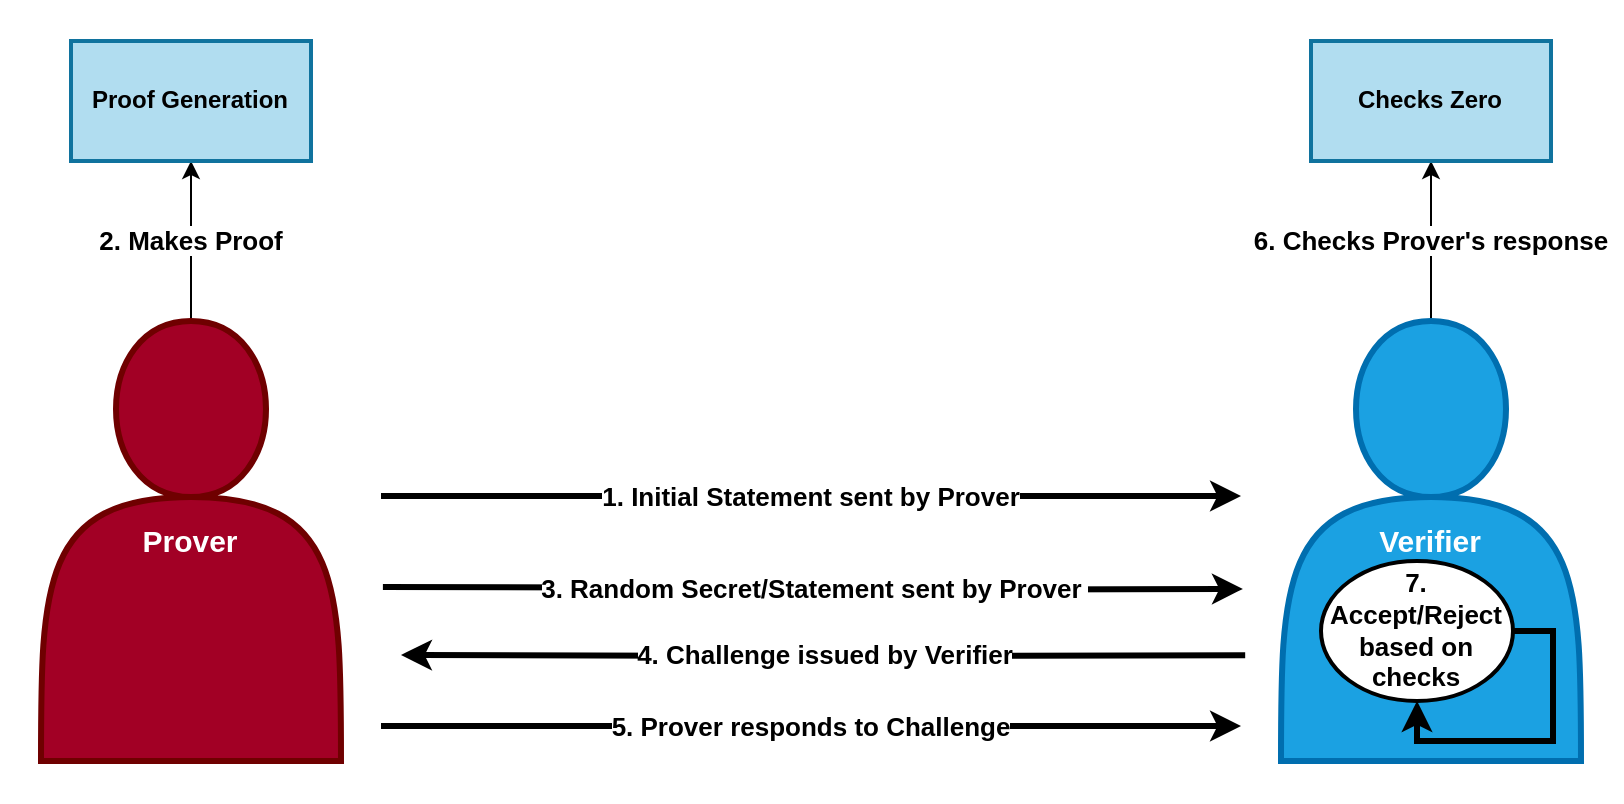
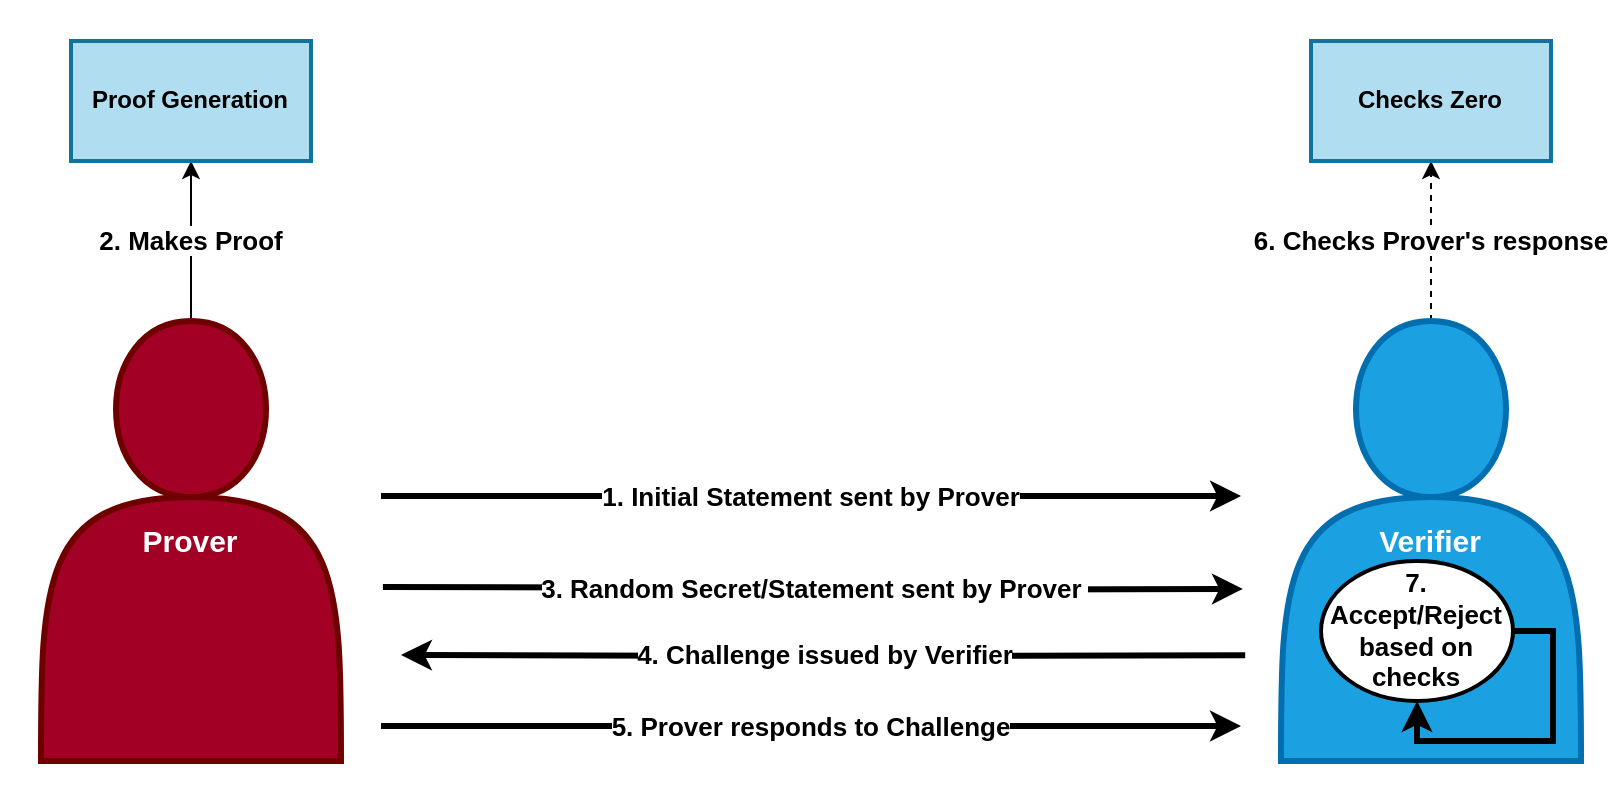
(1431, 288) -> (1431, 288)
